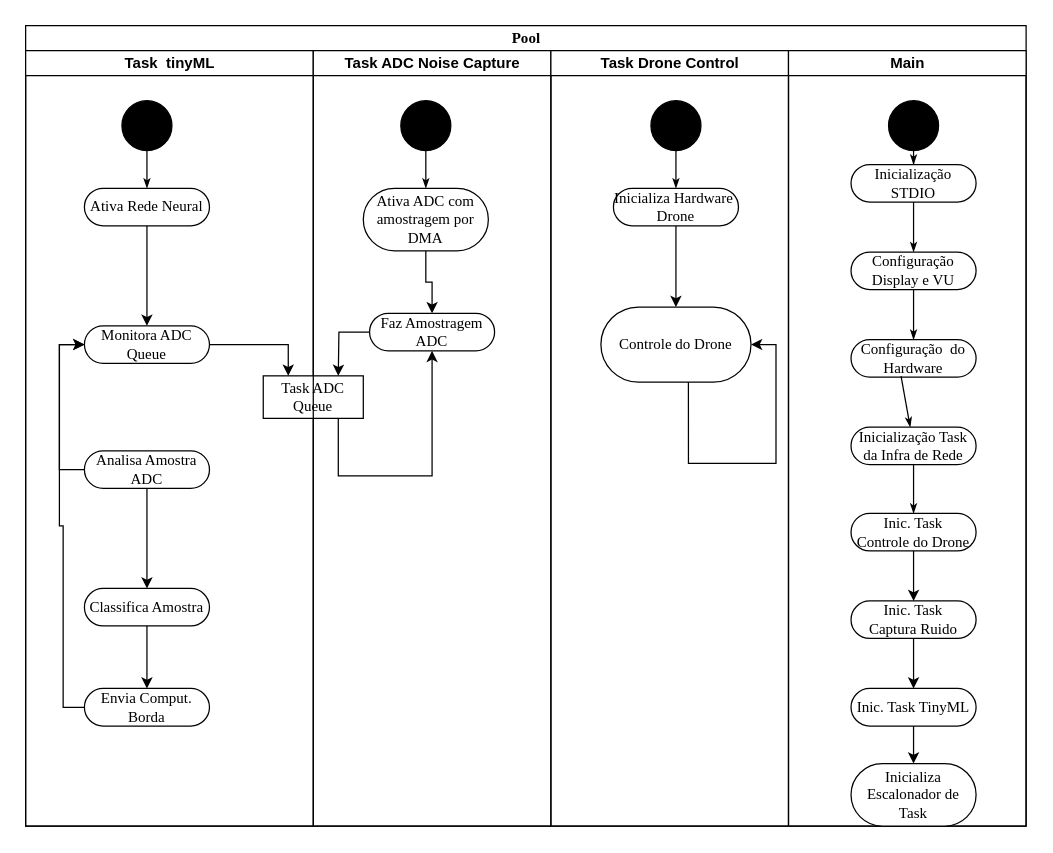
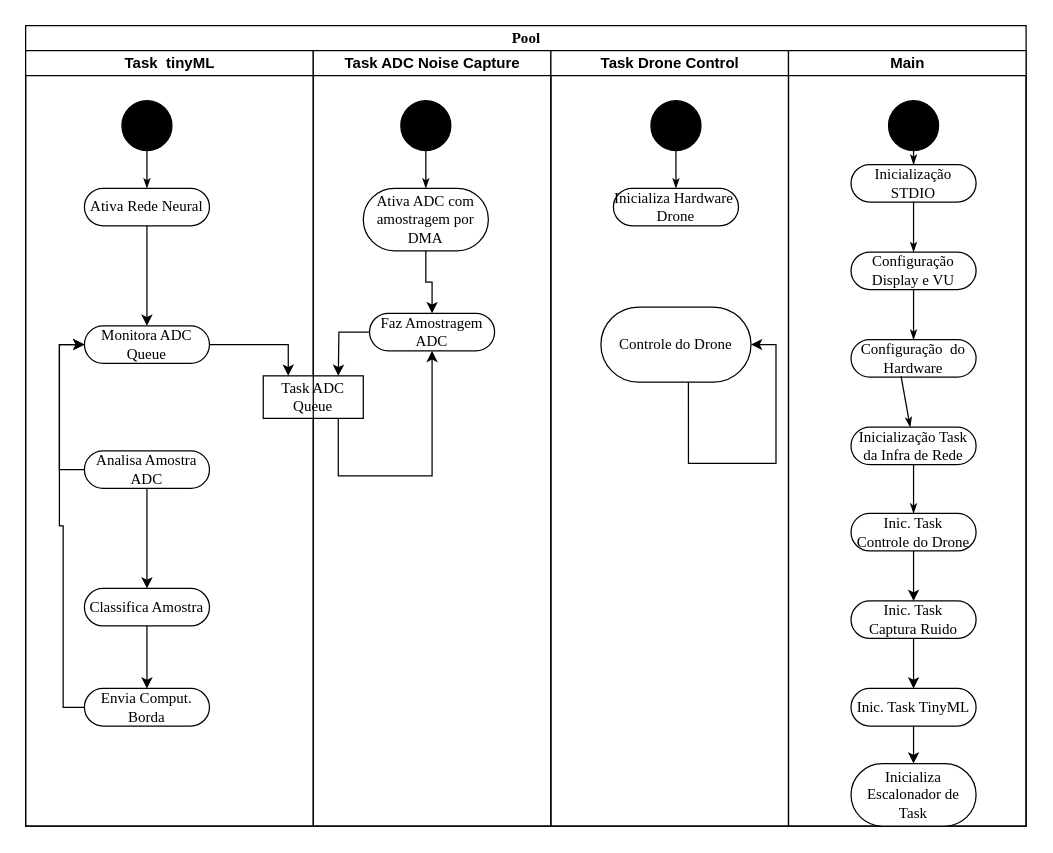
(676, 262) -> none
